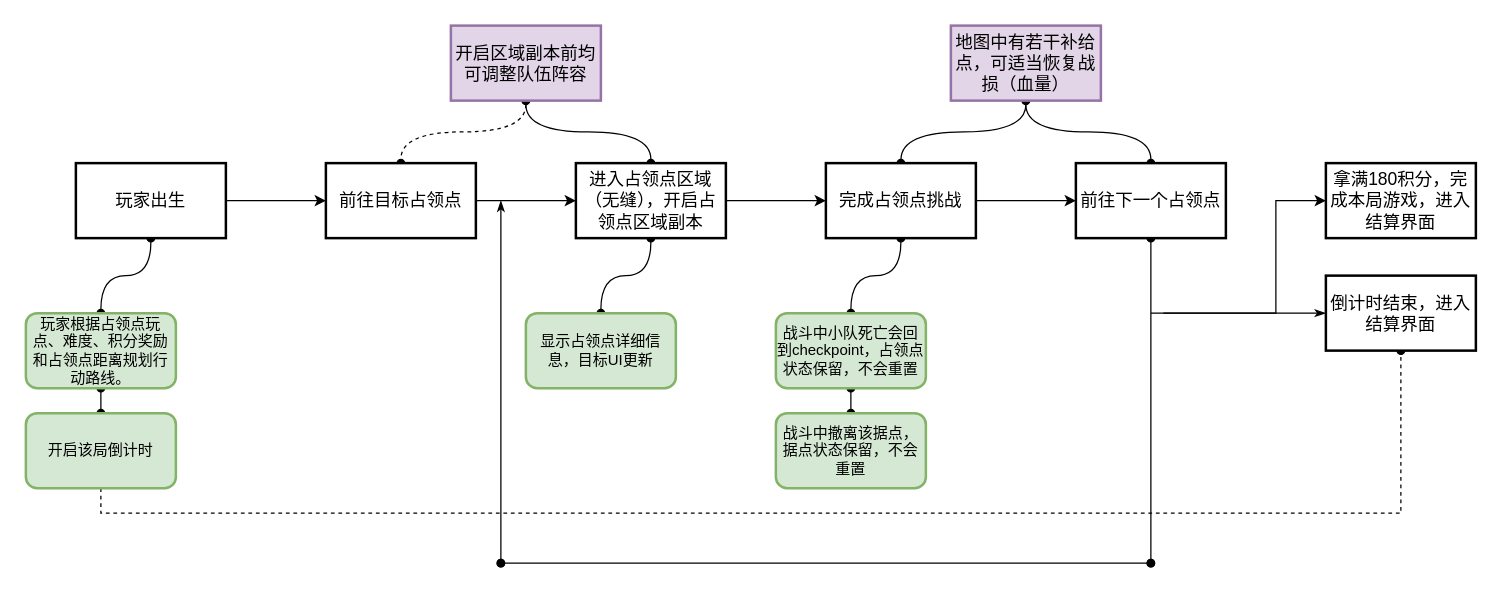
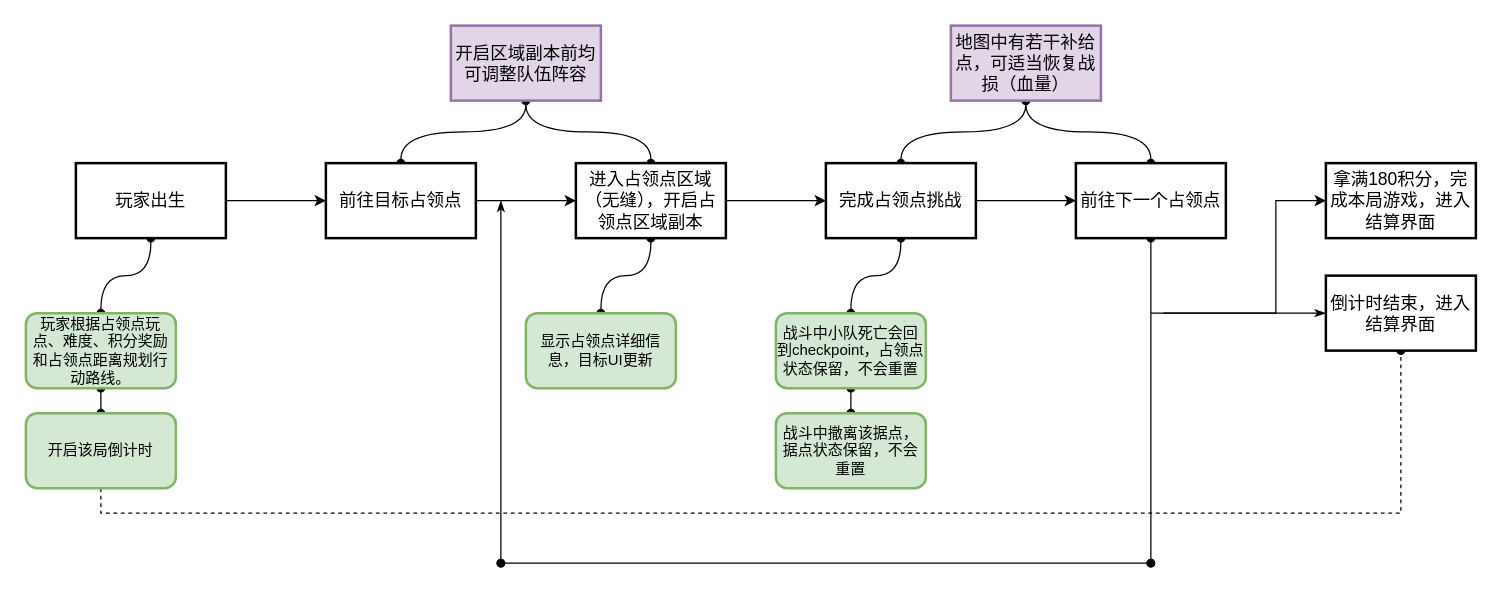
(460, 132) -> (460, 132)
